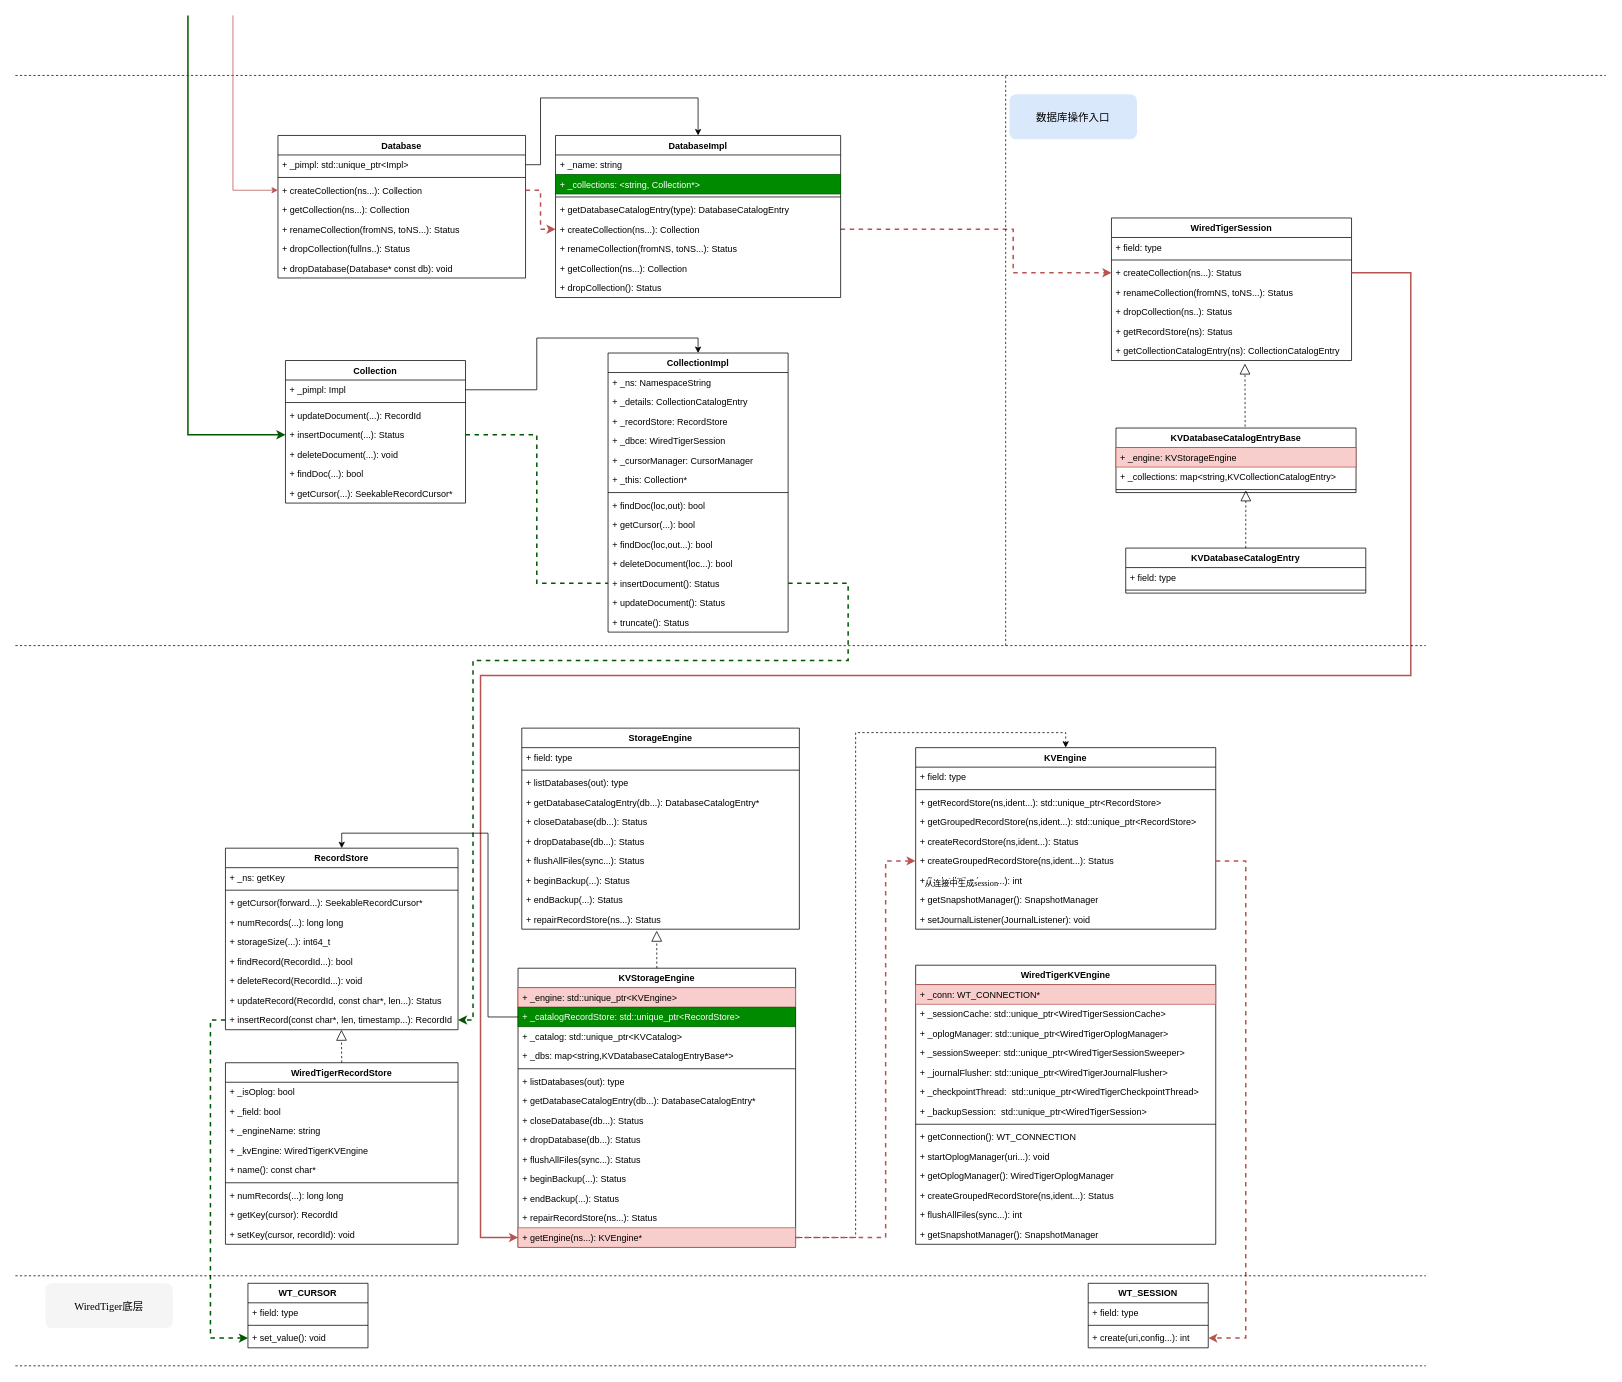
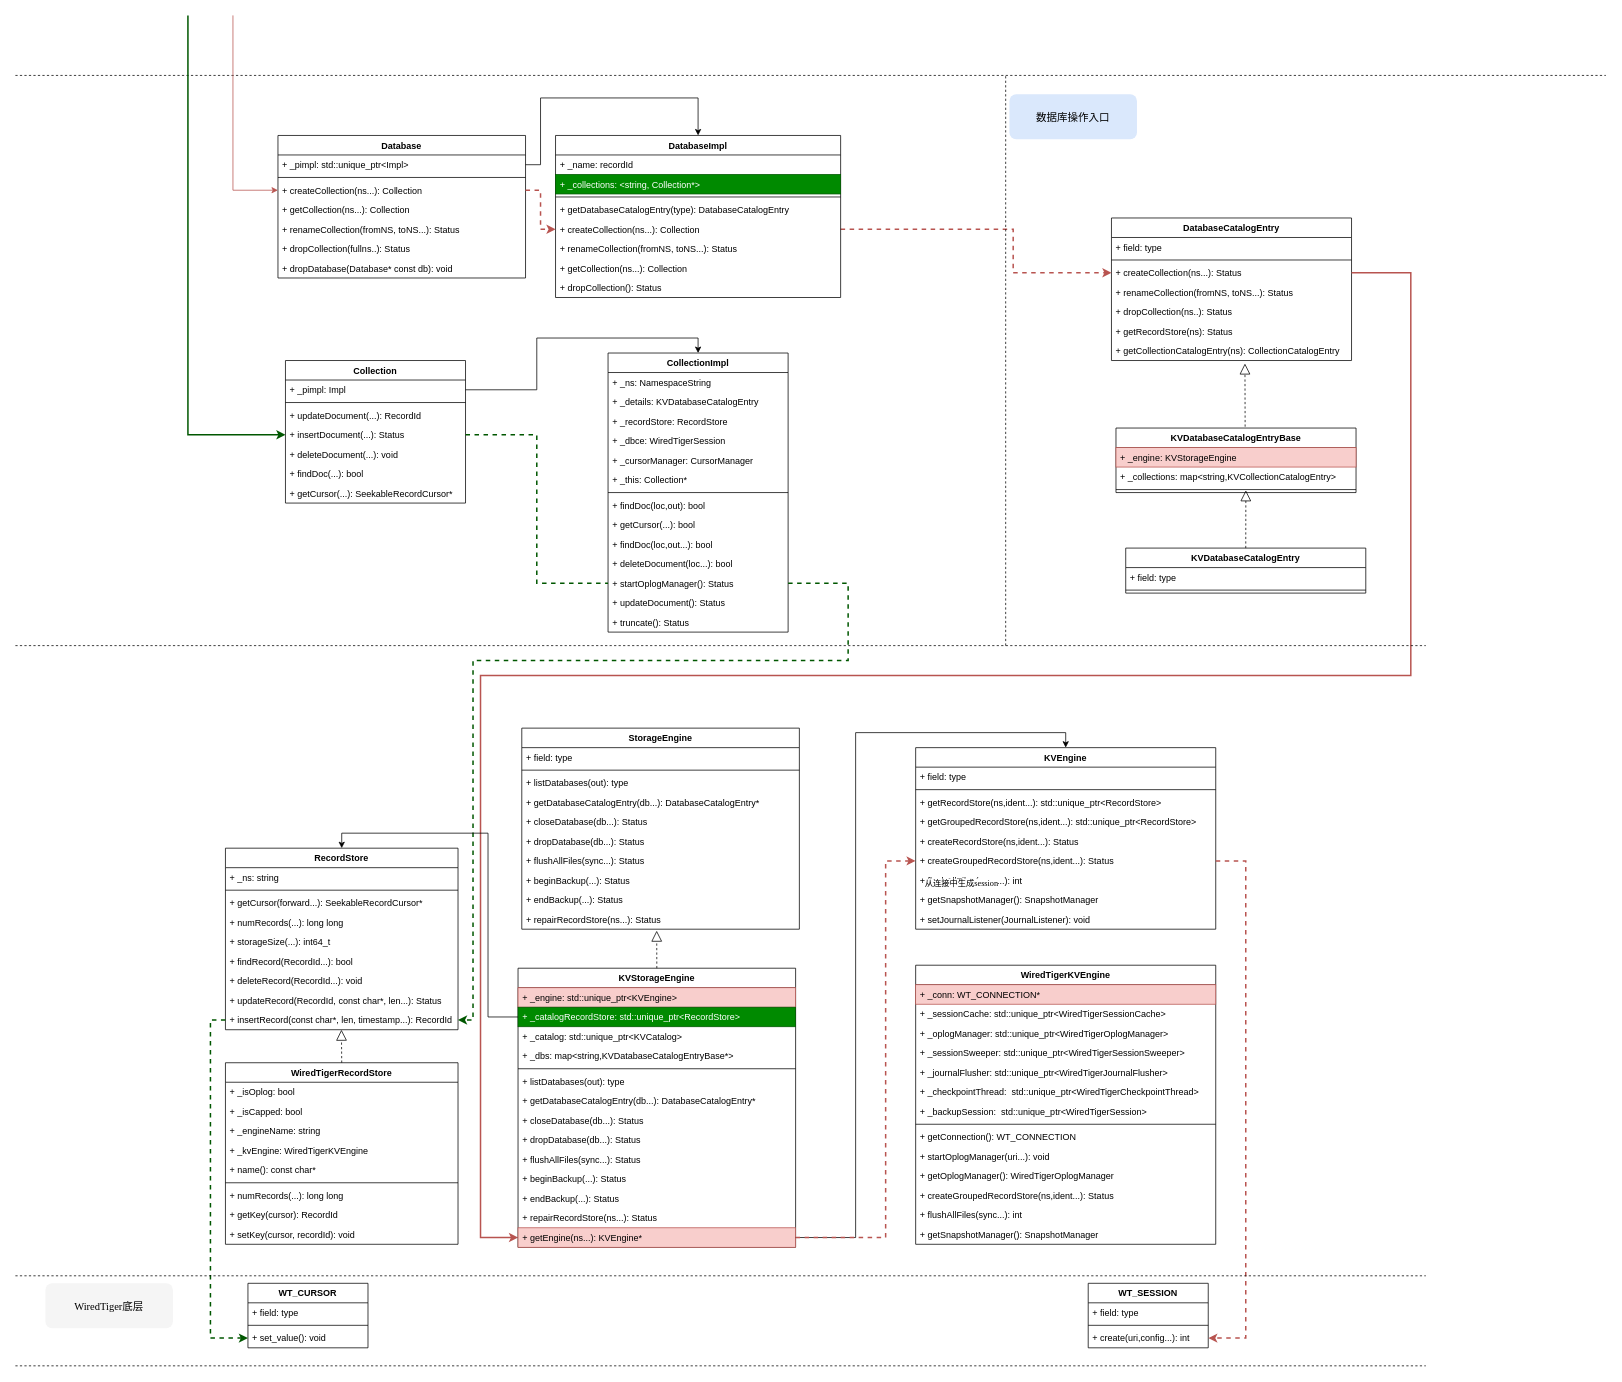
(594, 165) -> (600, 165)
(1231, 228) -> (1231, 228)
(689, 402) -> (693, 402)
(674, 584) -> (682, 584)
(855, 875) -> (855, 875)
(260, 878) -> (259, 878)
(259, 1112) -> (268, 1112)
